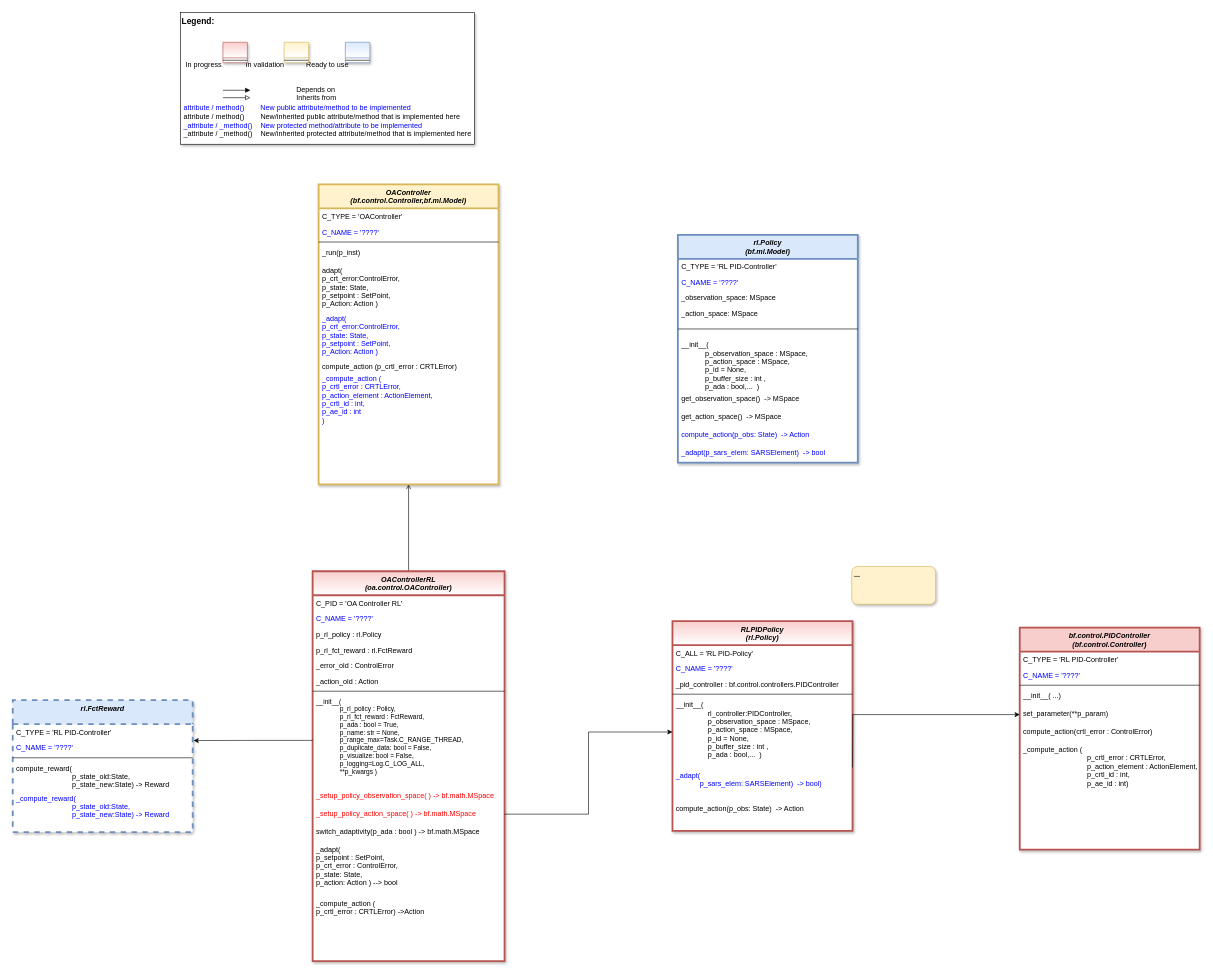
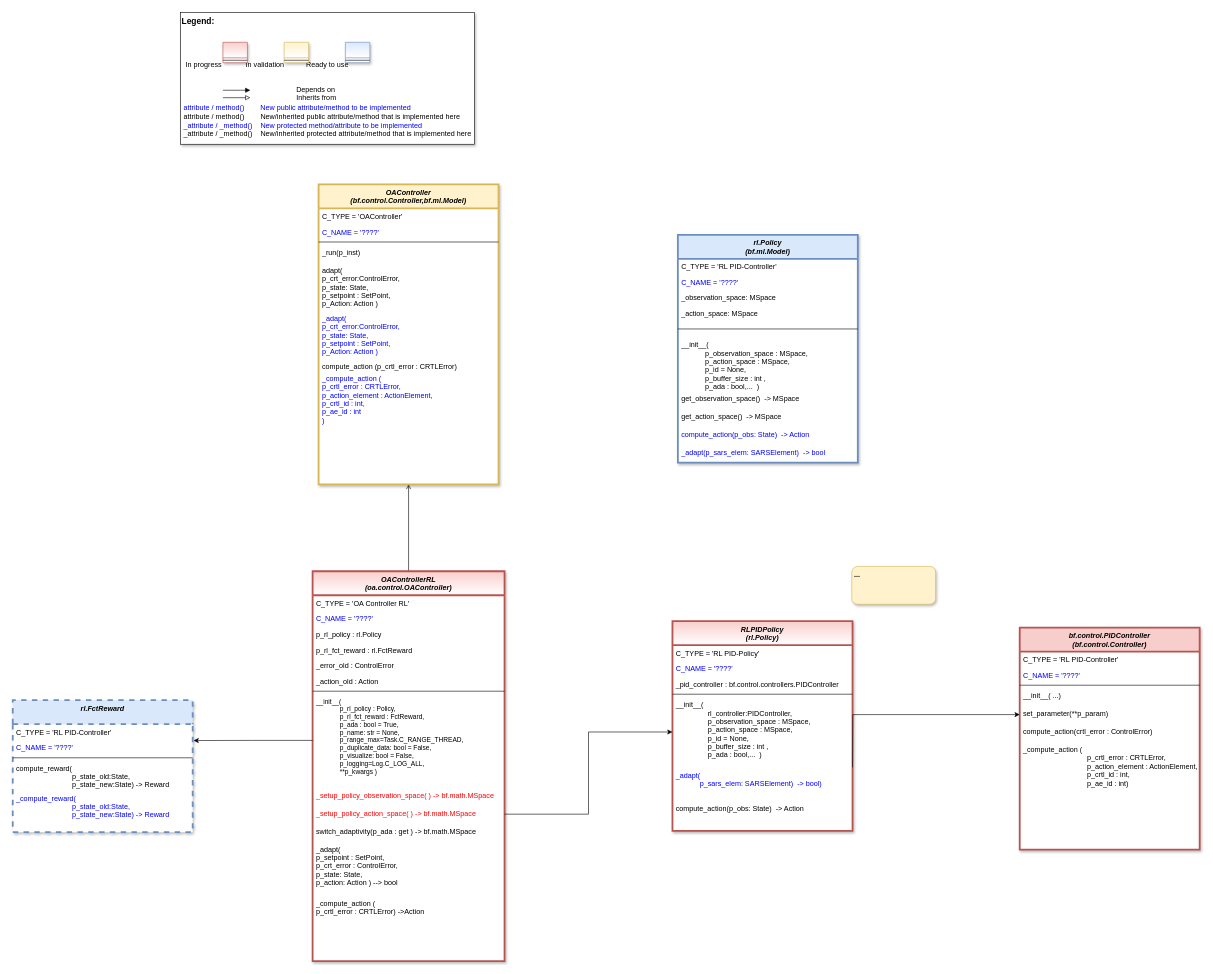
(361, 604) -> (363, 604)
(715, 653) -> (717, 653)
(405, 832) -> (404, 832)
